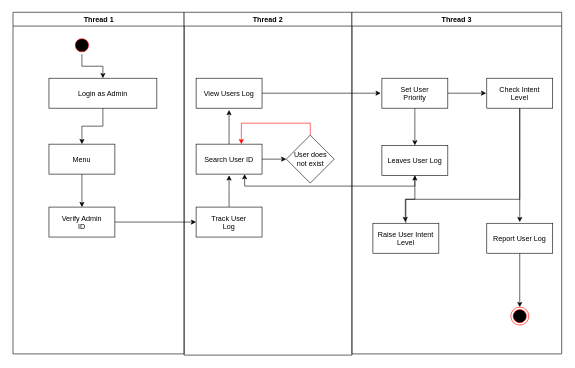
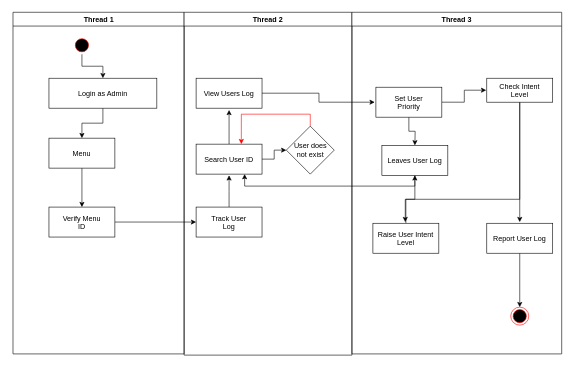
(415, 93) -> (409, 102)
(520, 93) -> (520, 90)
(82, 159) -> (82, 153)
(310, 159) -> (310, 150)
(81, 218) -> (81, 218)
